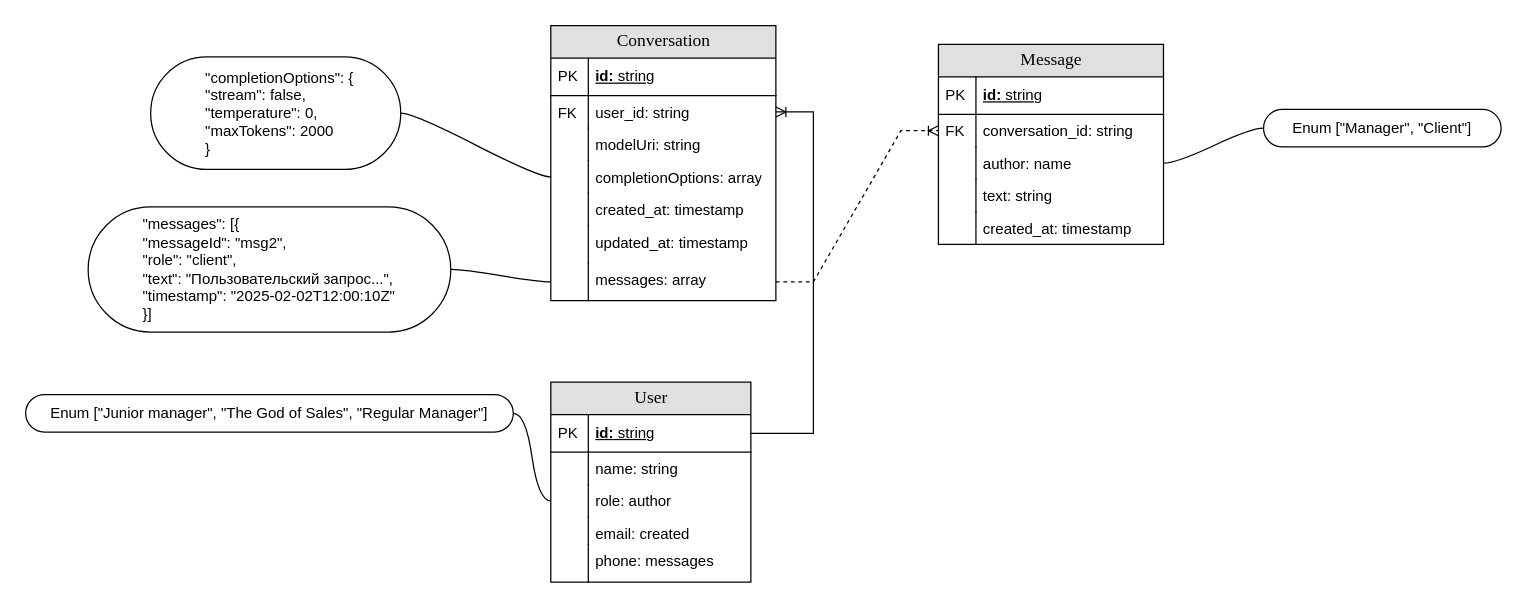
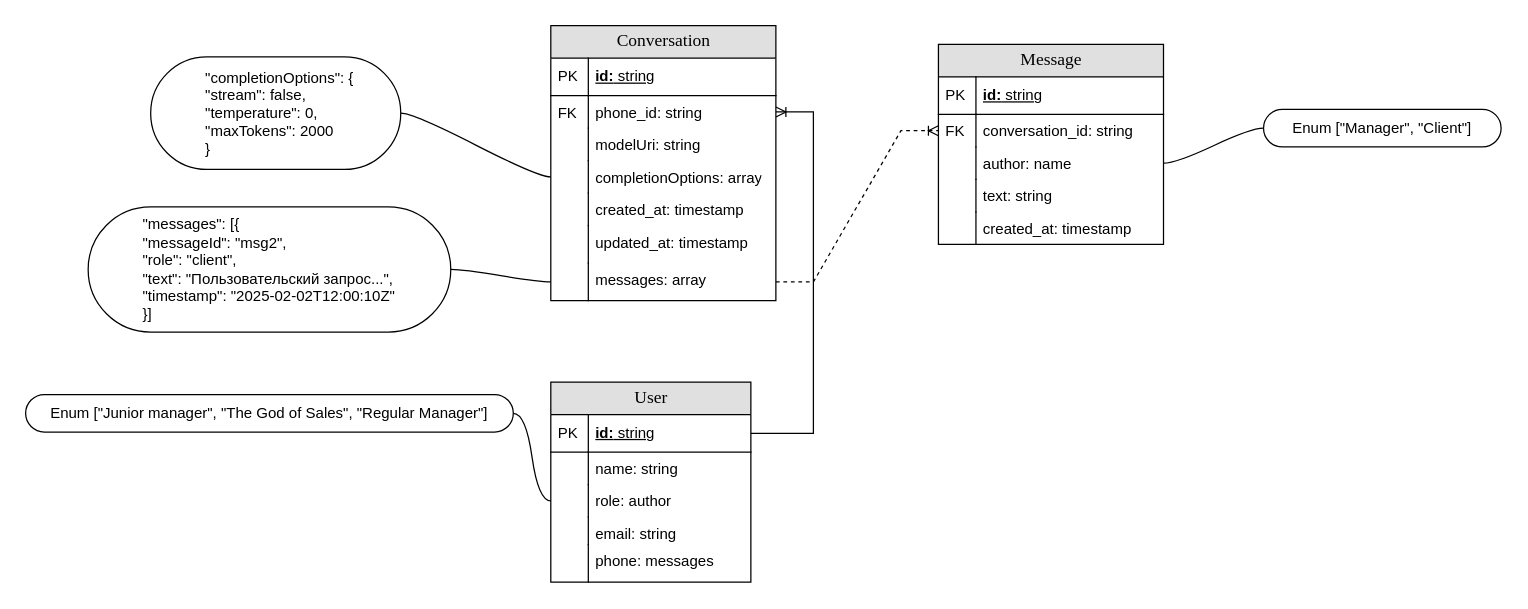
(651, 113) -> (655, 113)
(647, 535) -> (640, 535)
